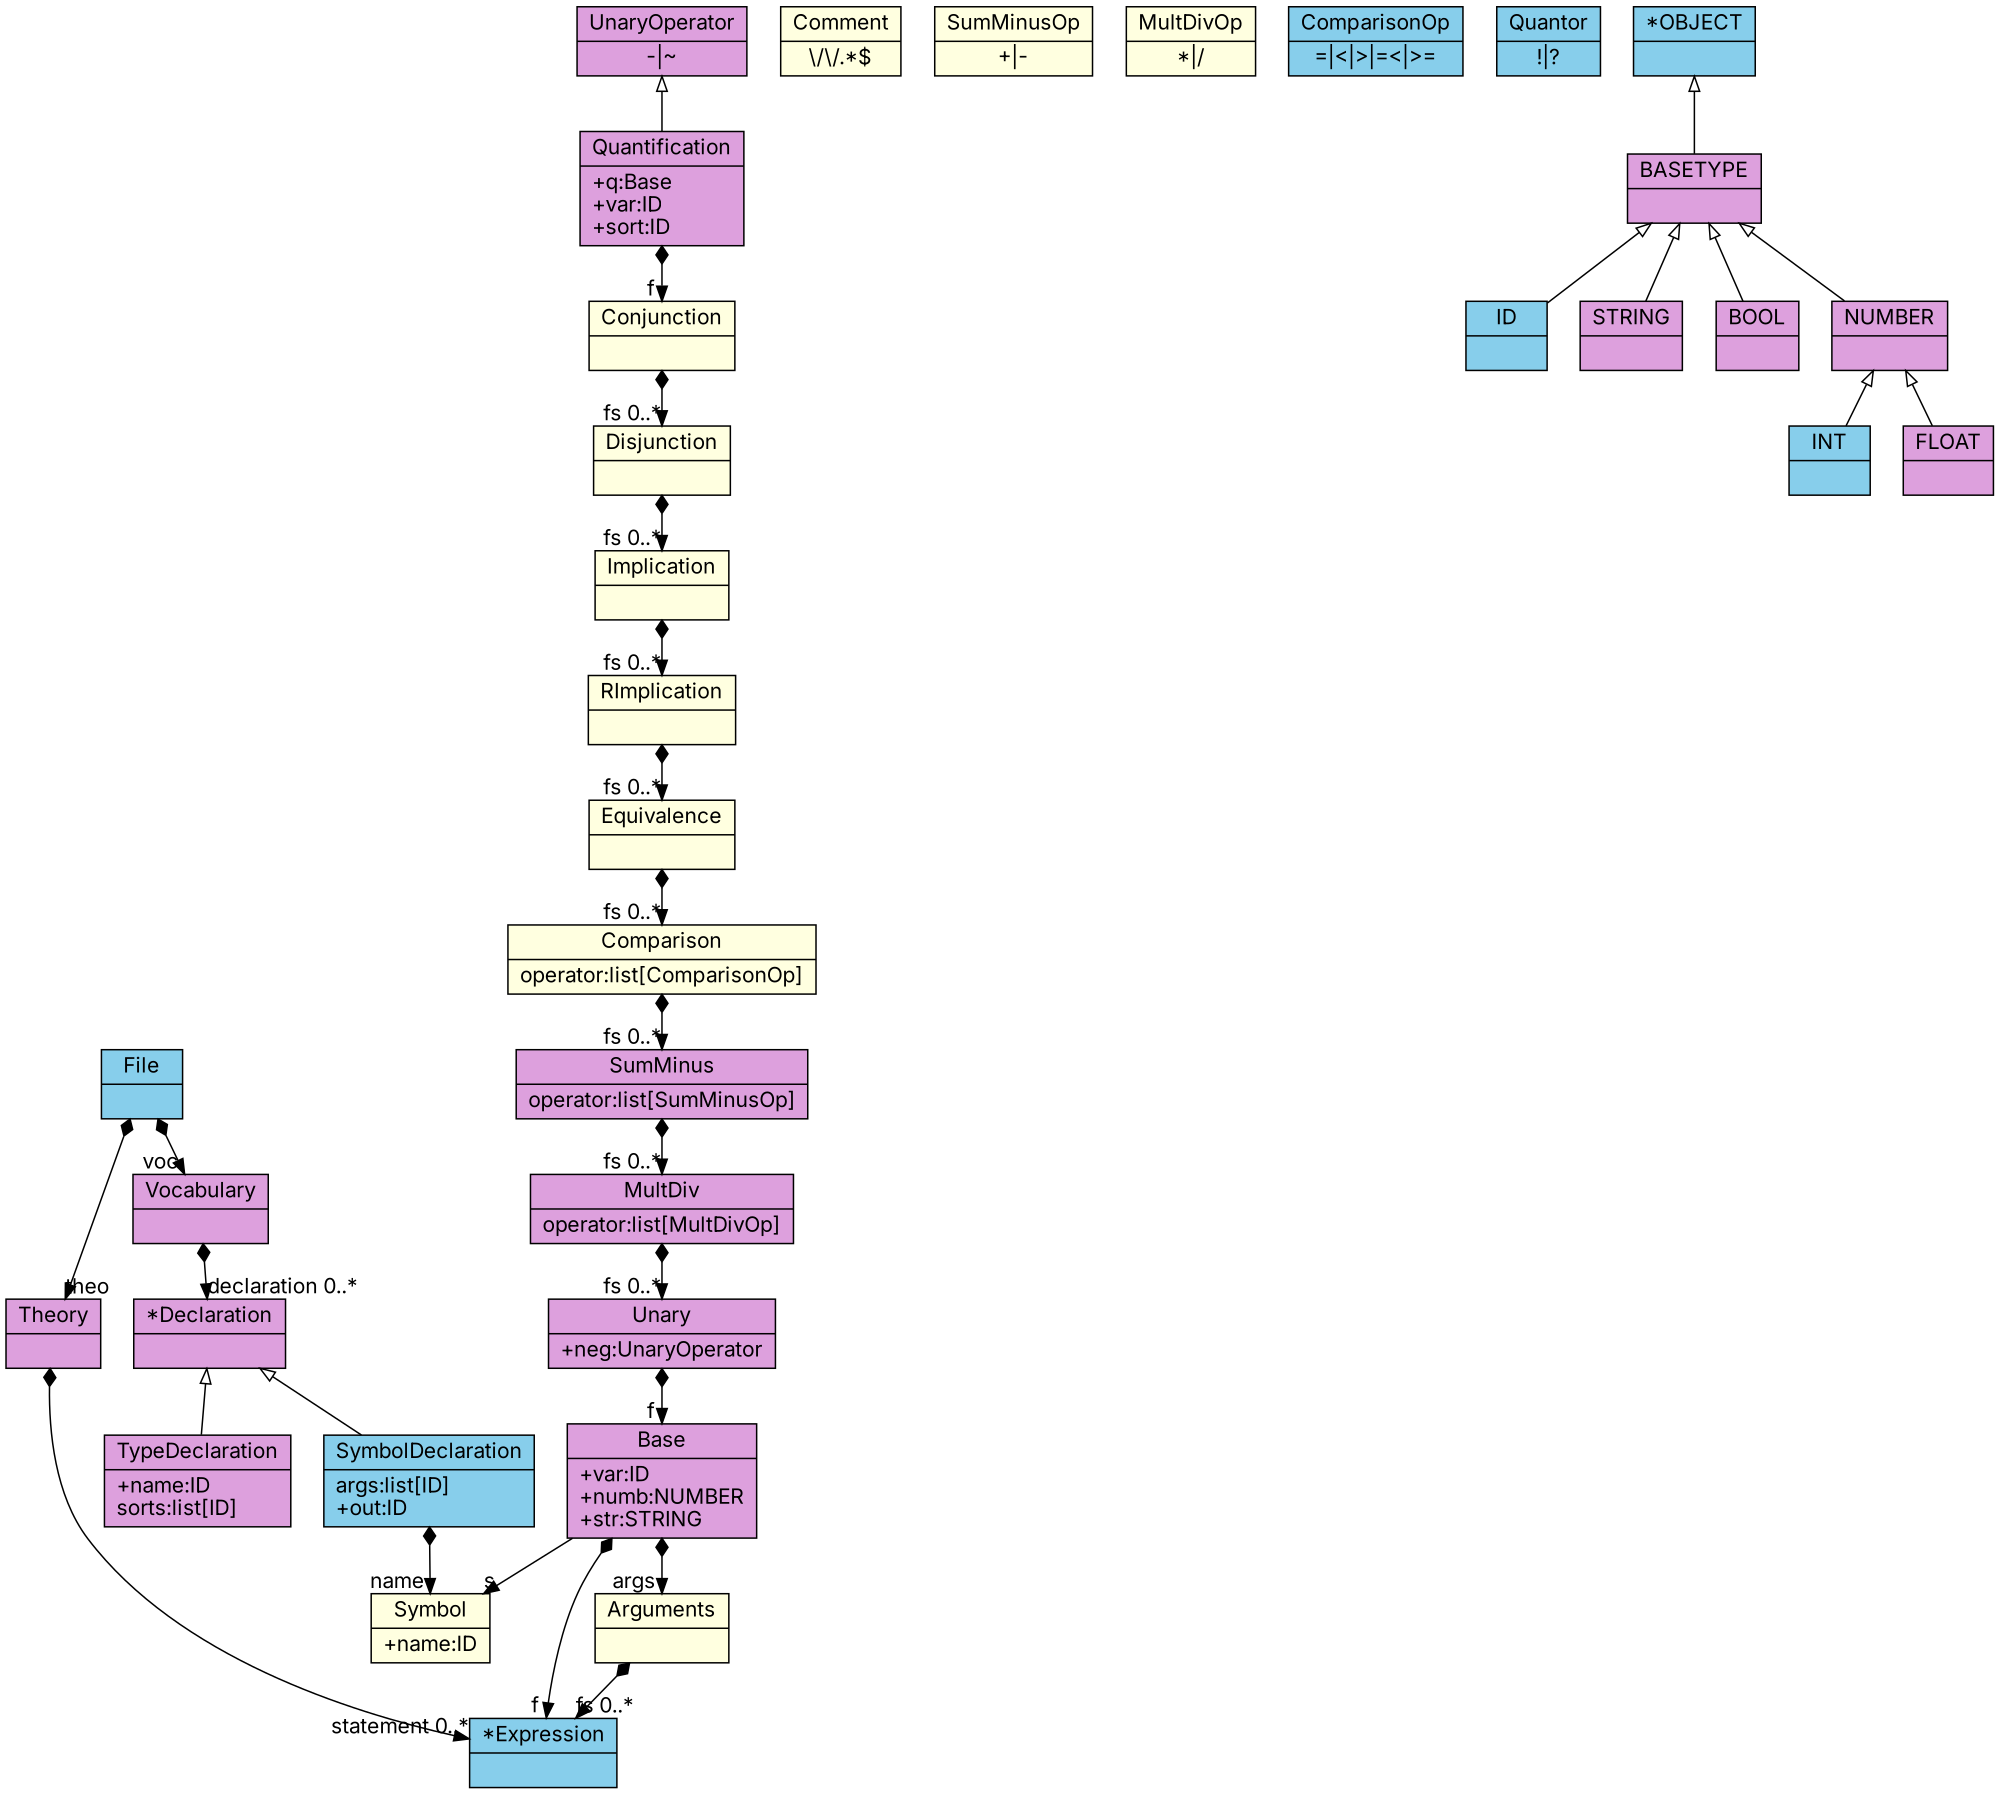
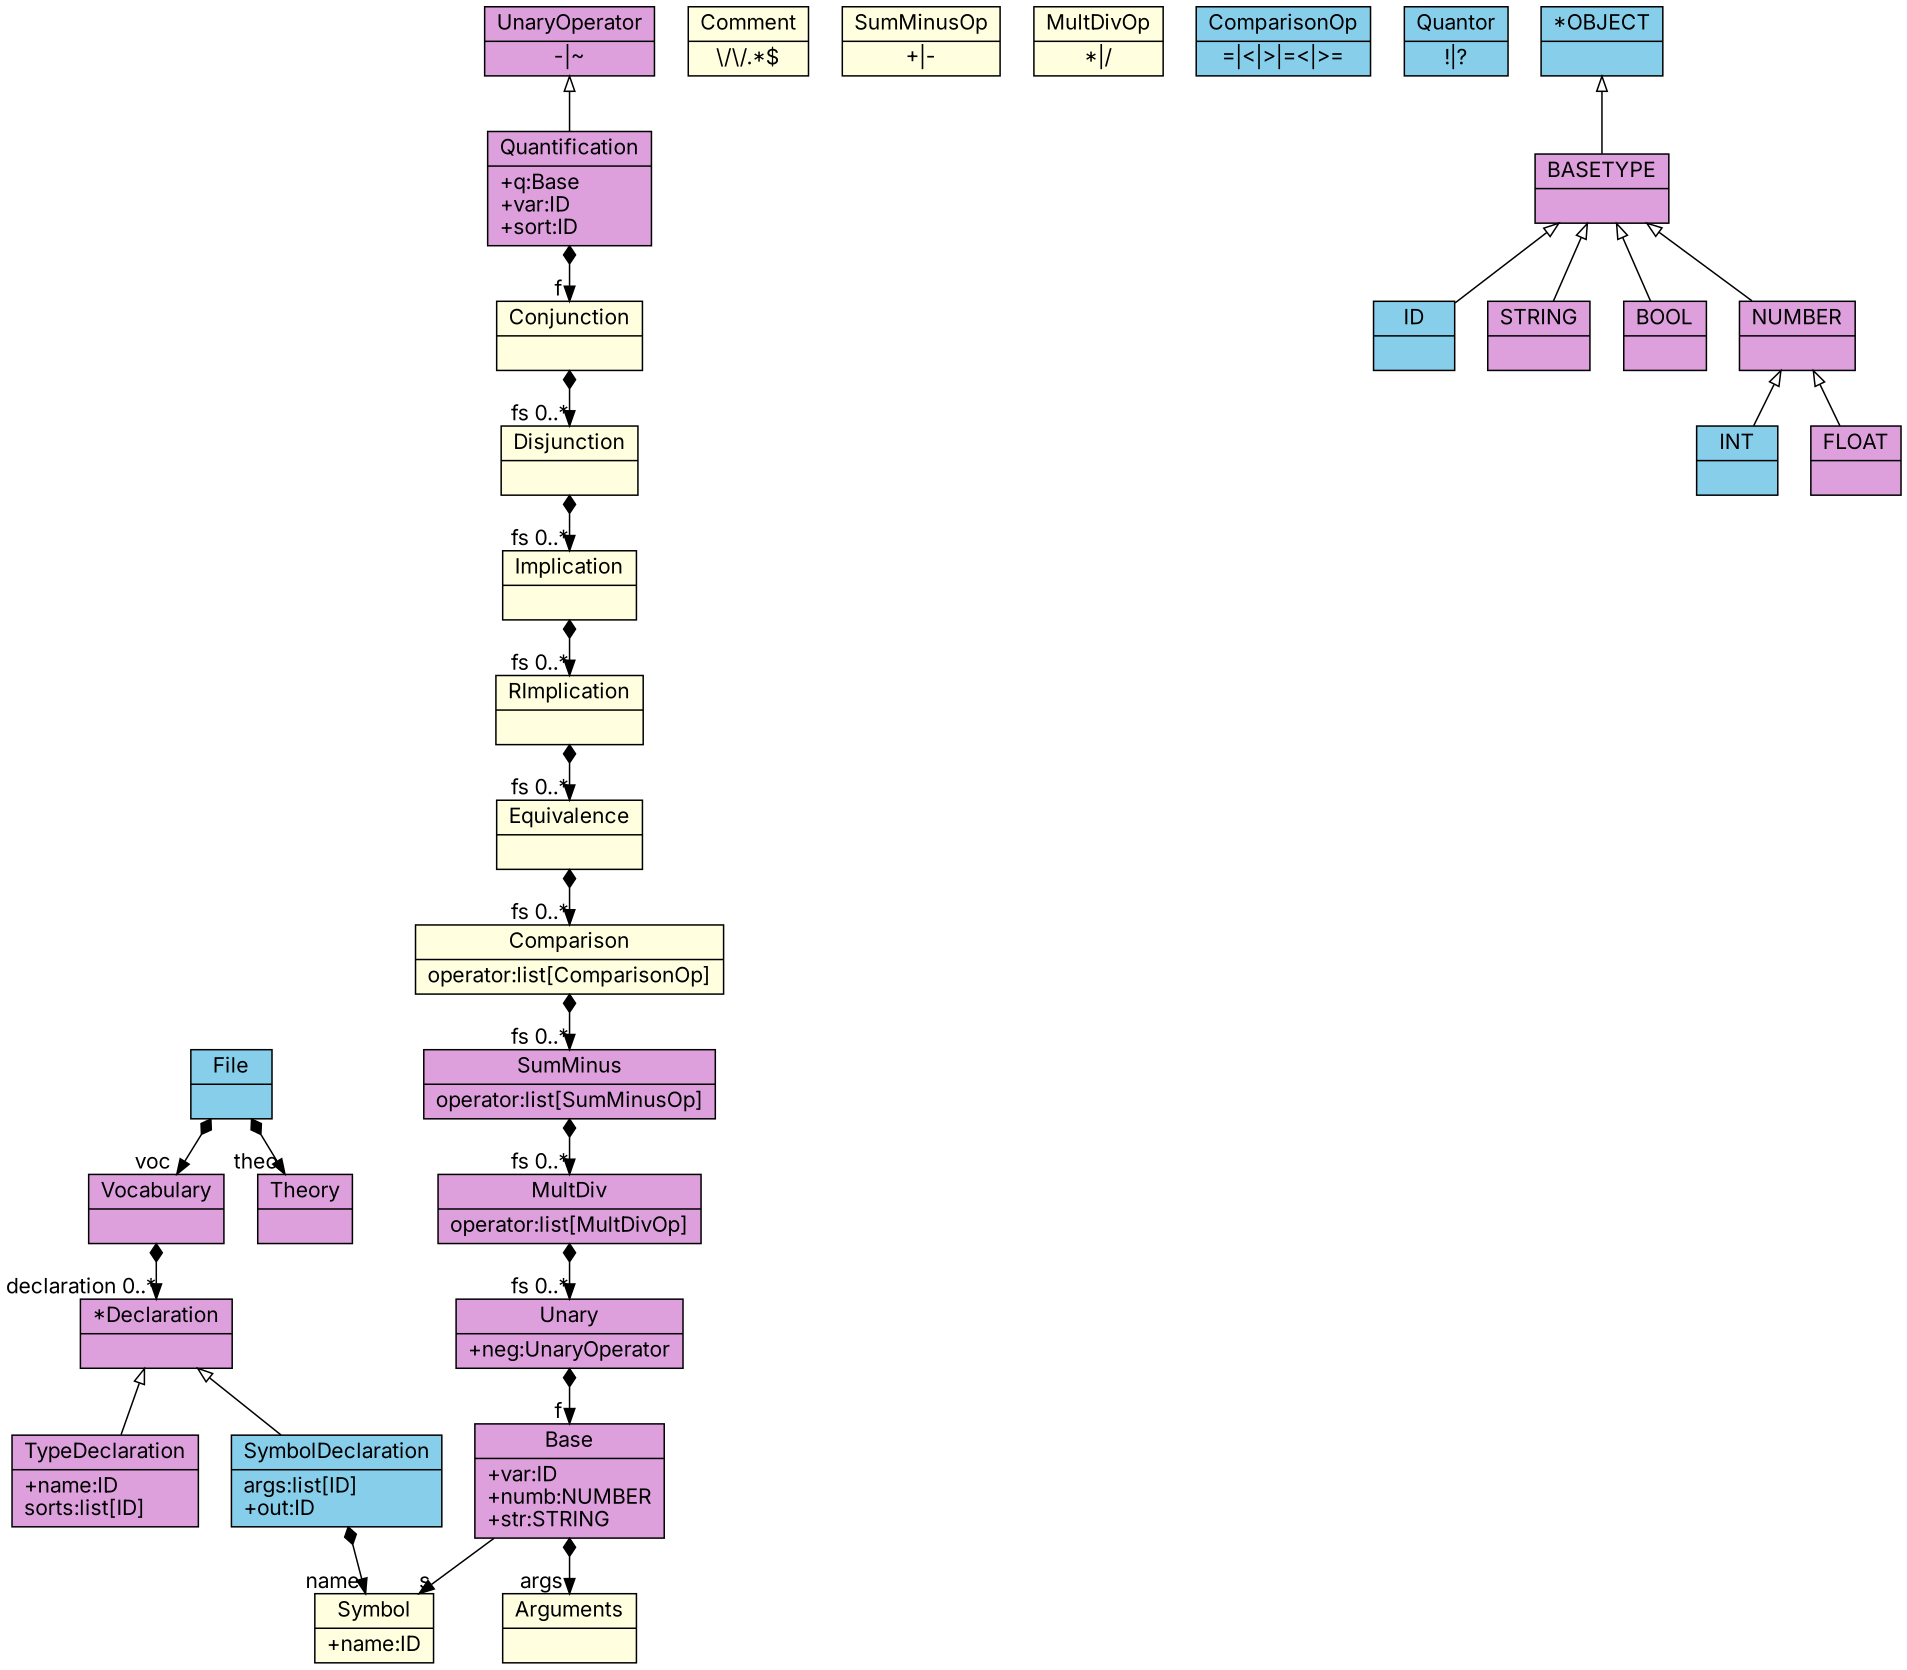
(543, 1753) -> none
